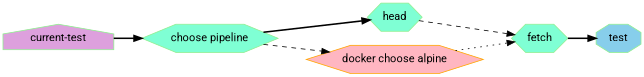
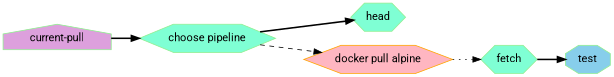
(463, 27) -> none
(58, 38) -> (57, 38)
(395, 59) -> (378, 59)
